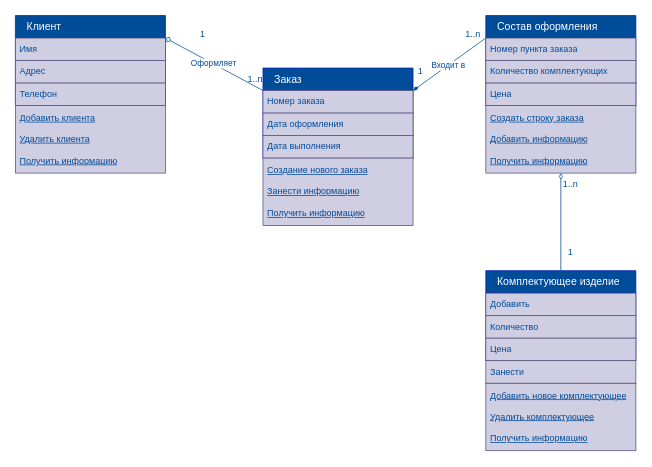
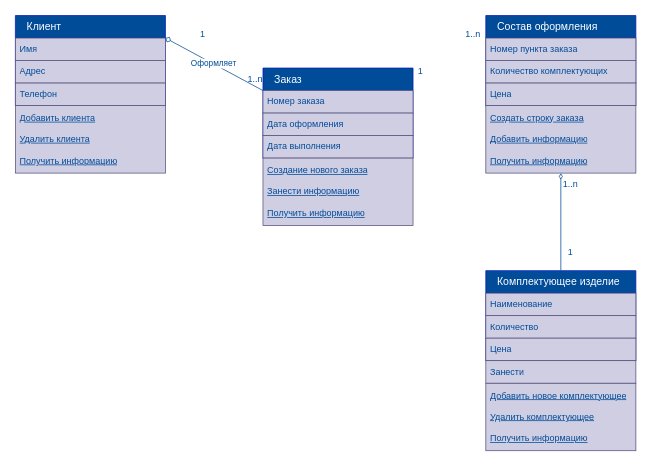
(450, 63) -> none
(510, 304) -> (520, 304)
